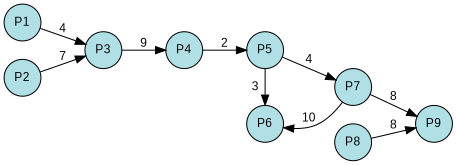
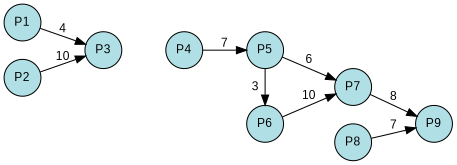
(225, 44) -> (225, 44)
(139, 50) -> none
(63, 57) -> (63, 57)
(309, 60) -> (309, 60)
(322, 122) -> (304, 108)
(394, 125) -> (394, 125)
